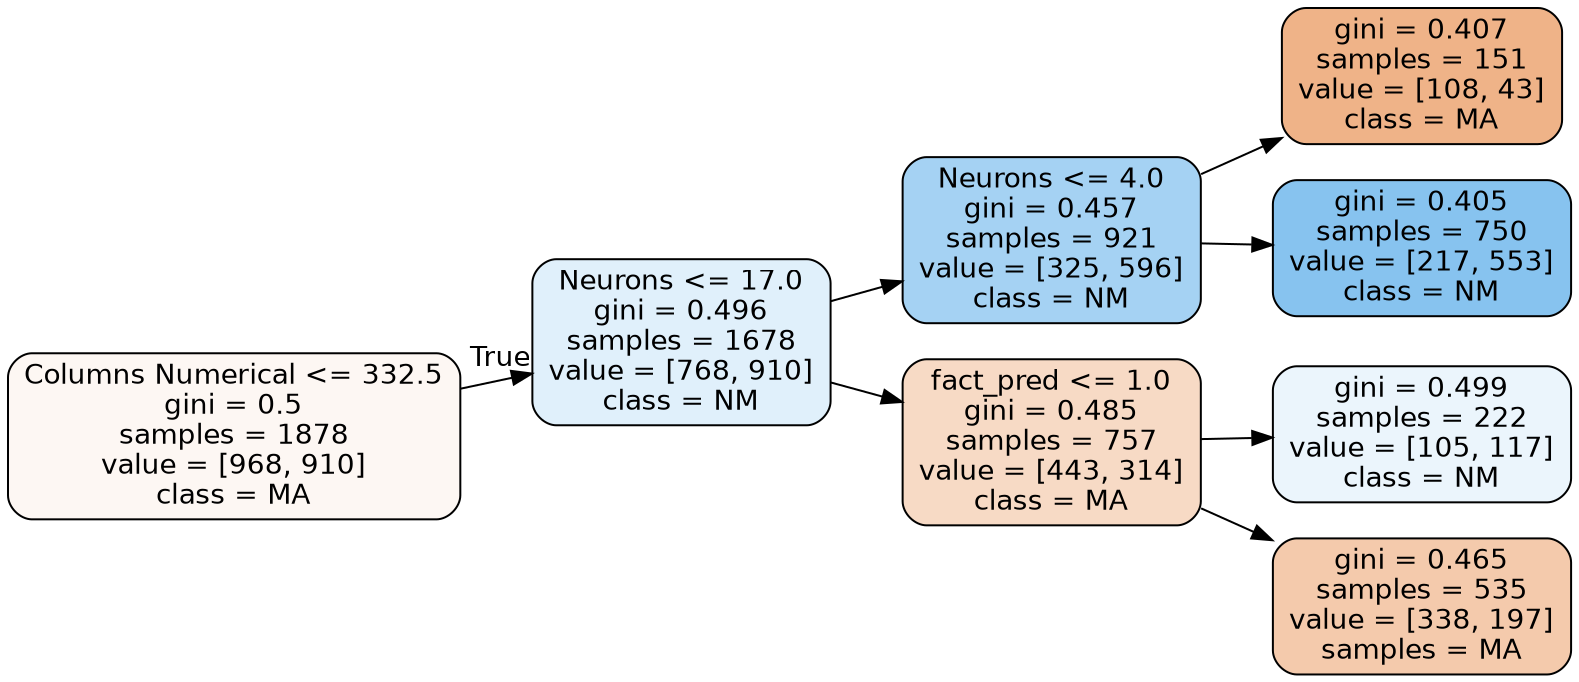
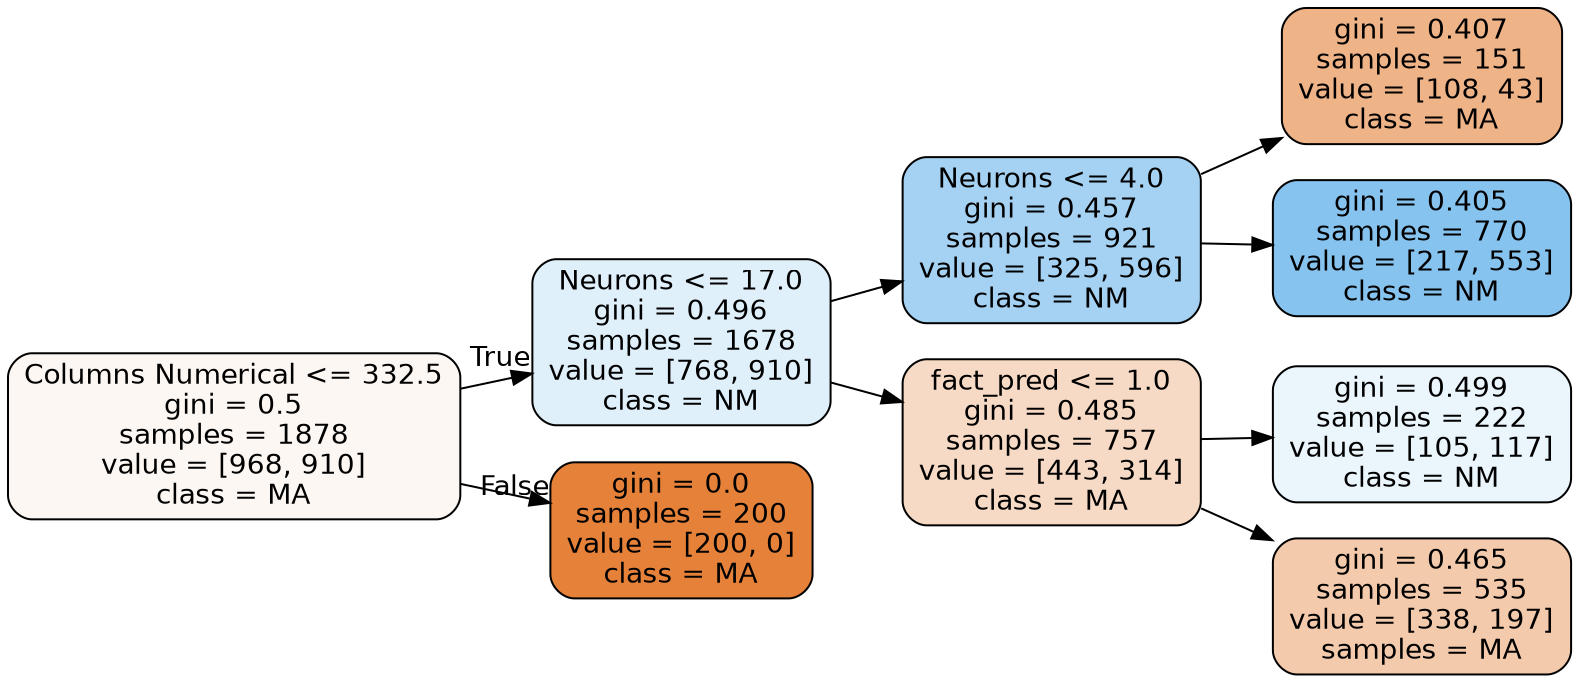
(1422, 248) -> (1422, 248)
none -> (681, 530)
